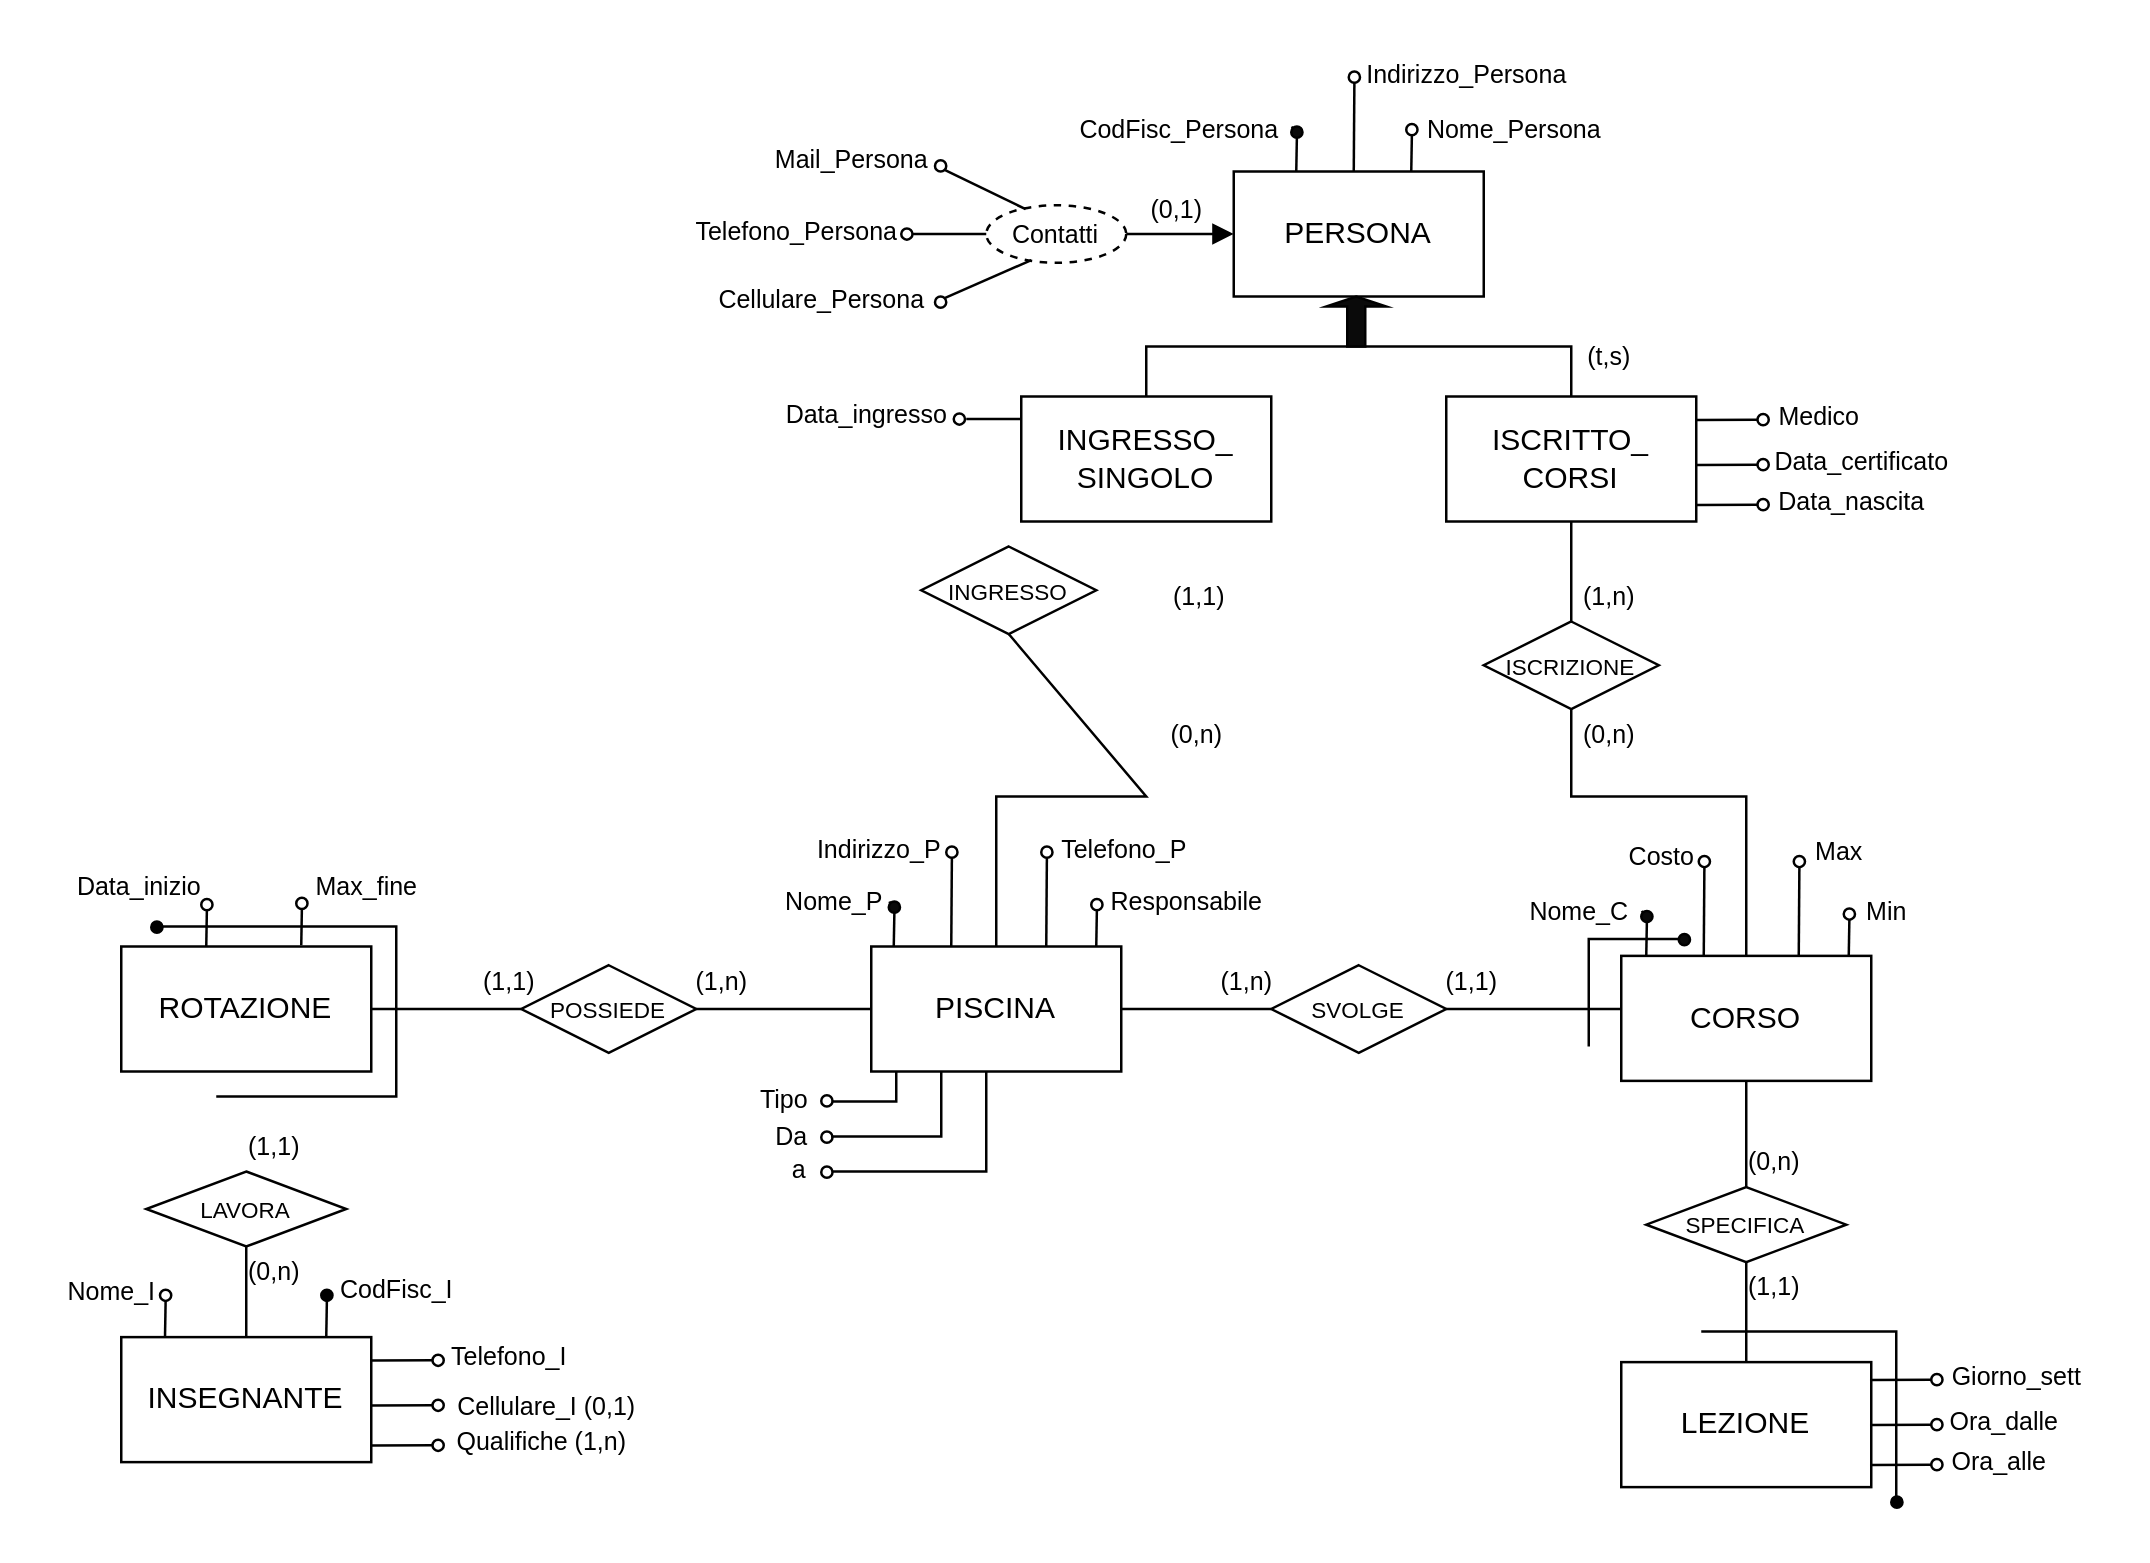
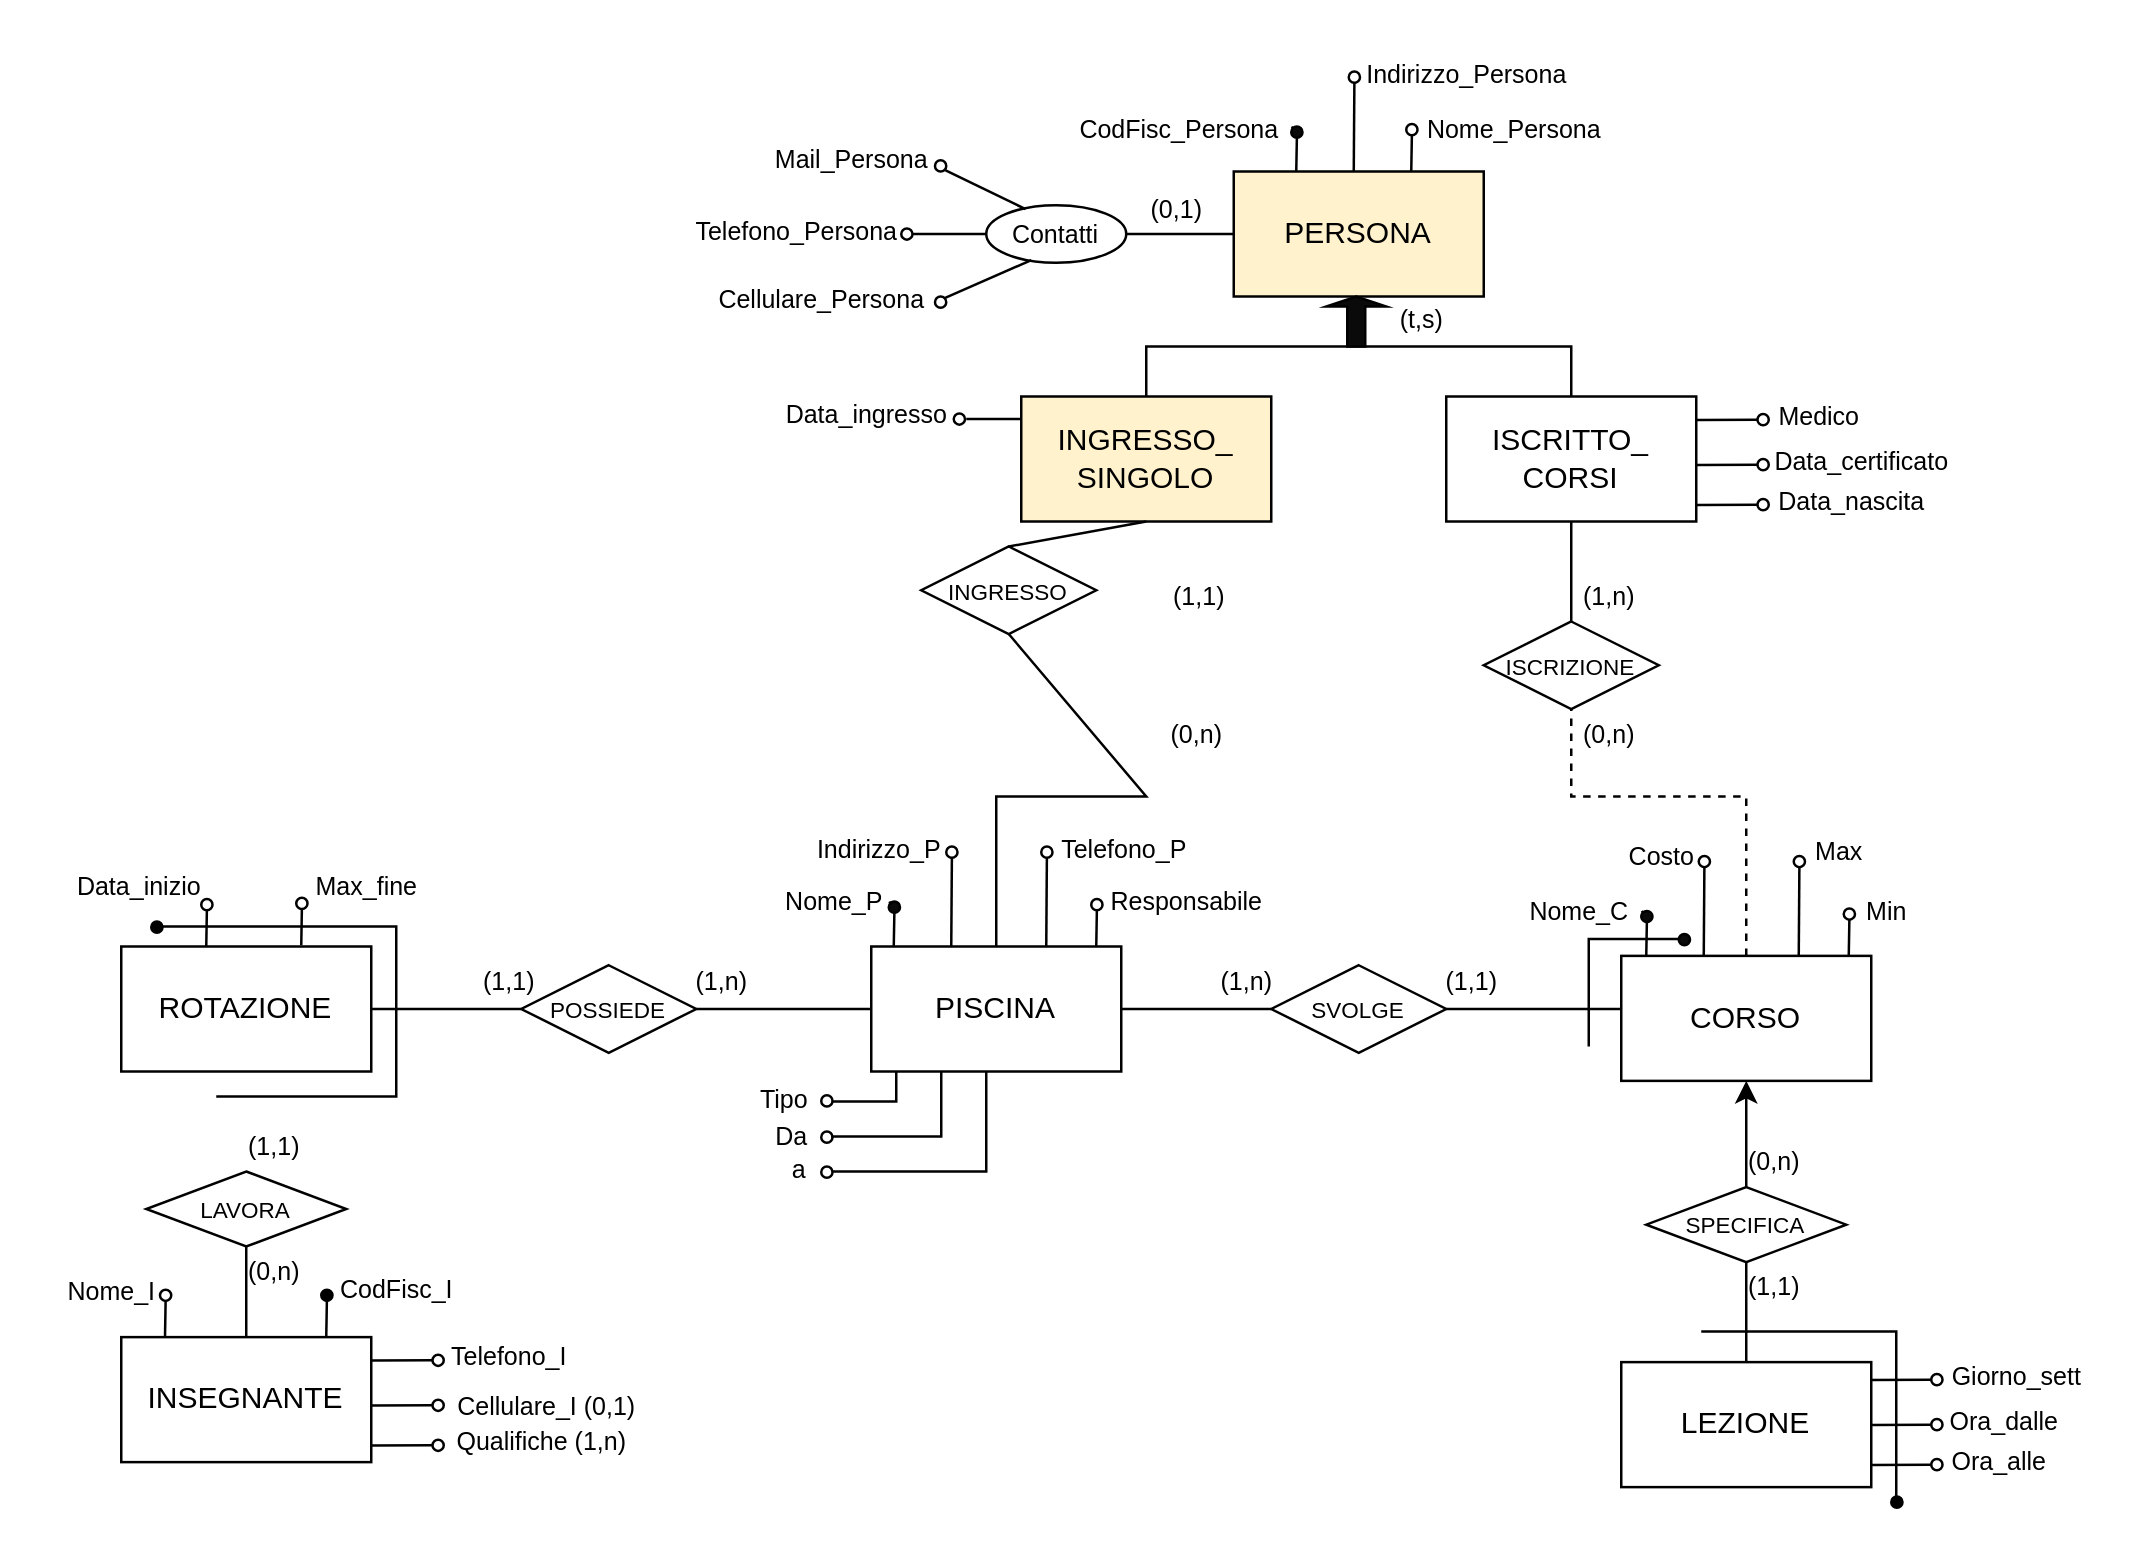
(1056, 234) -> (1056, 234)
(1211, 234) -> (1220, 234)
(1359, 234) -> (1359, 234)
(1609, 356) -> (1421, 319)
(1146, 459) -> (1146, 459)
none -> (1076, 534)
(1689, 796) -> (1689, 796)
(1746, 1091) -> (1746, 1099)
